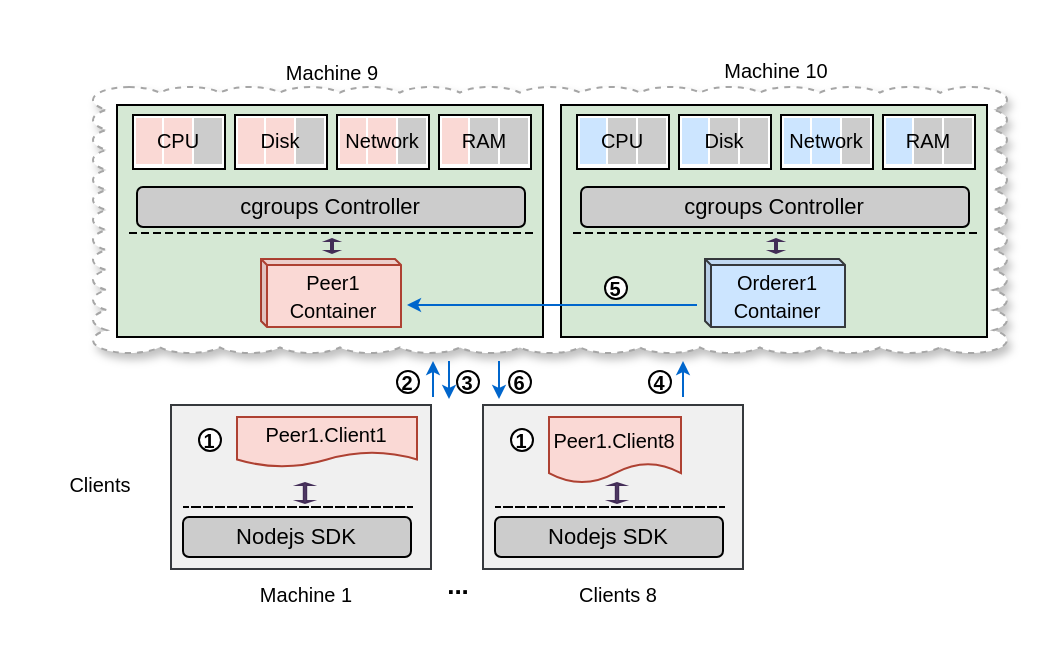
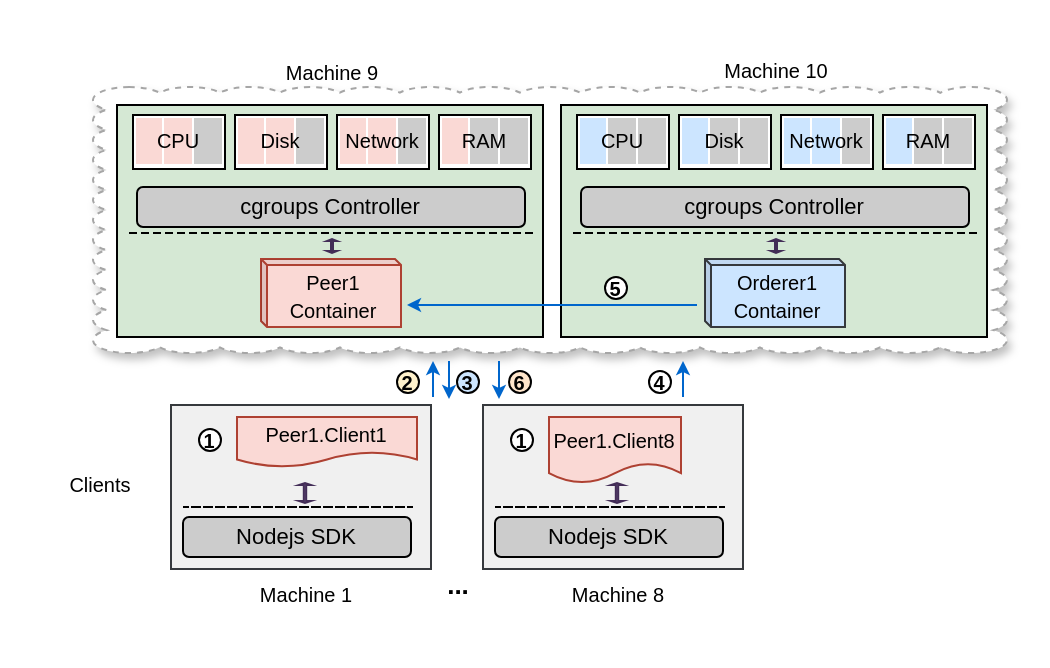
(408, 382) -> (408, 382)
(468, 382) -> (468, 382)
(520, 382) -> (520, 382)
(619, 595) -> (619, 595)
